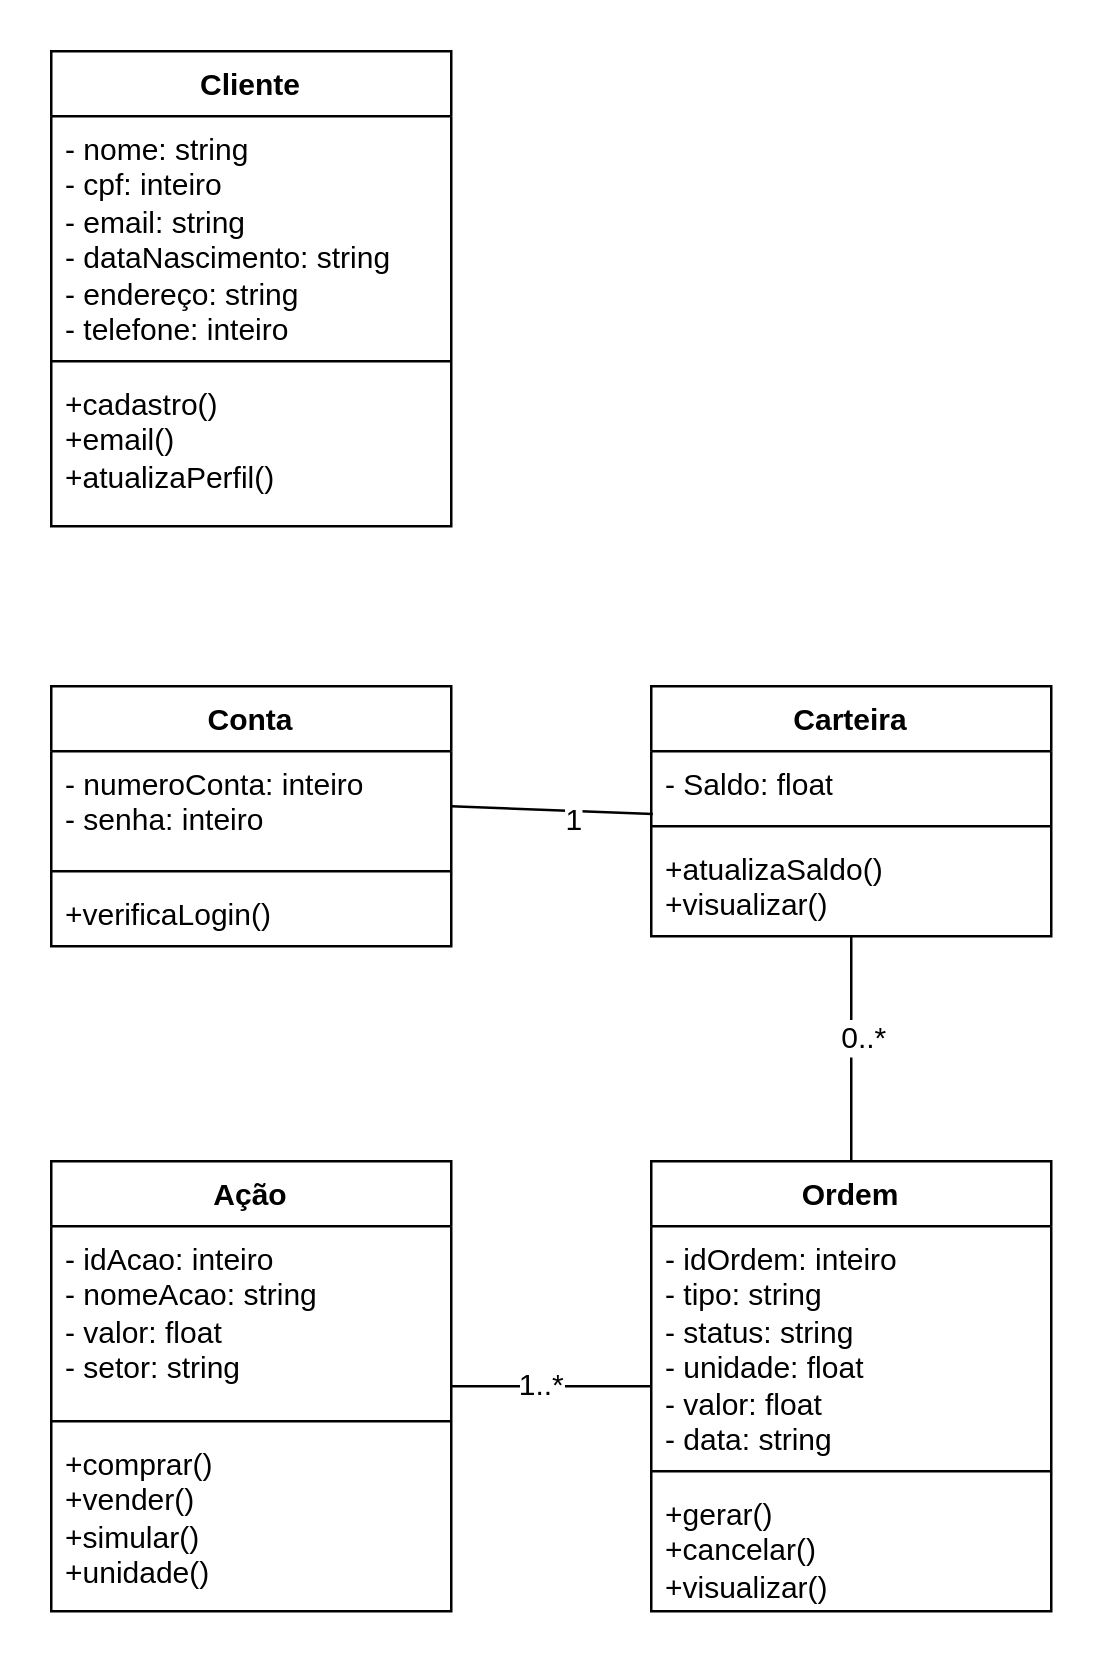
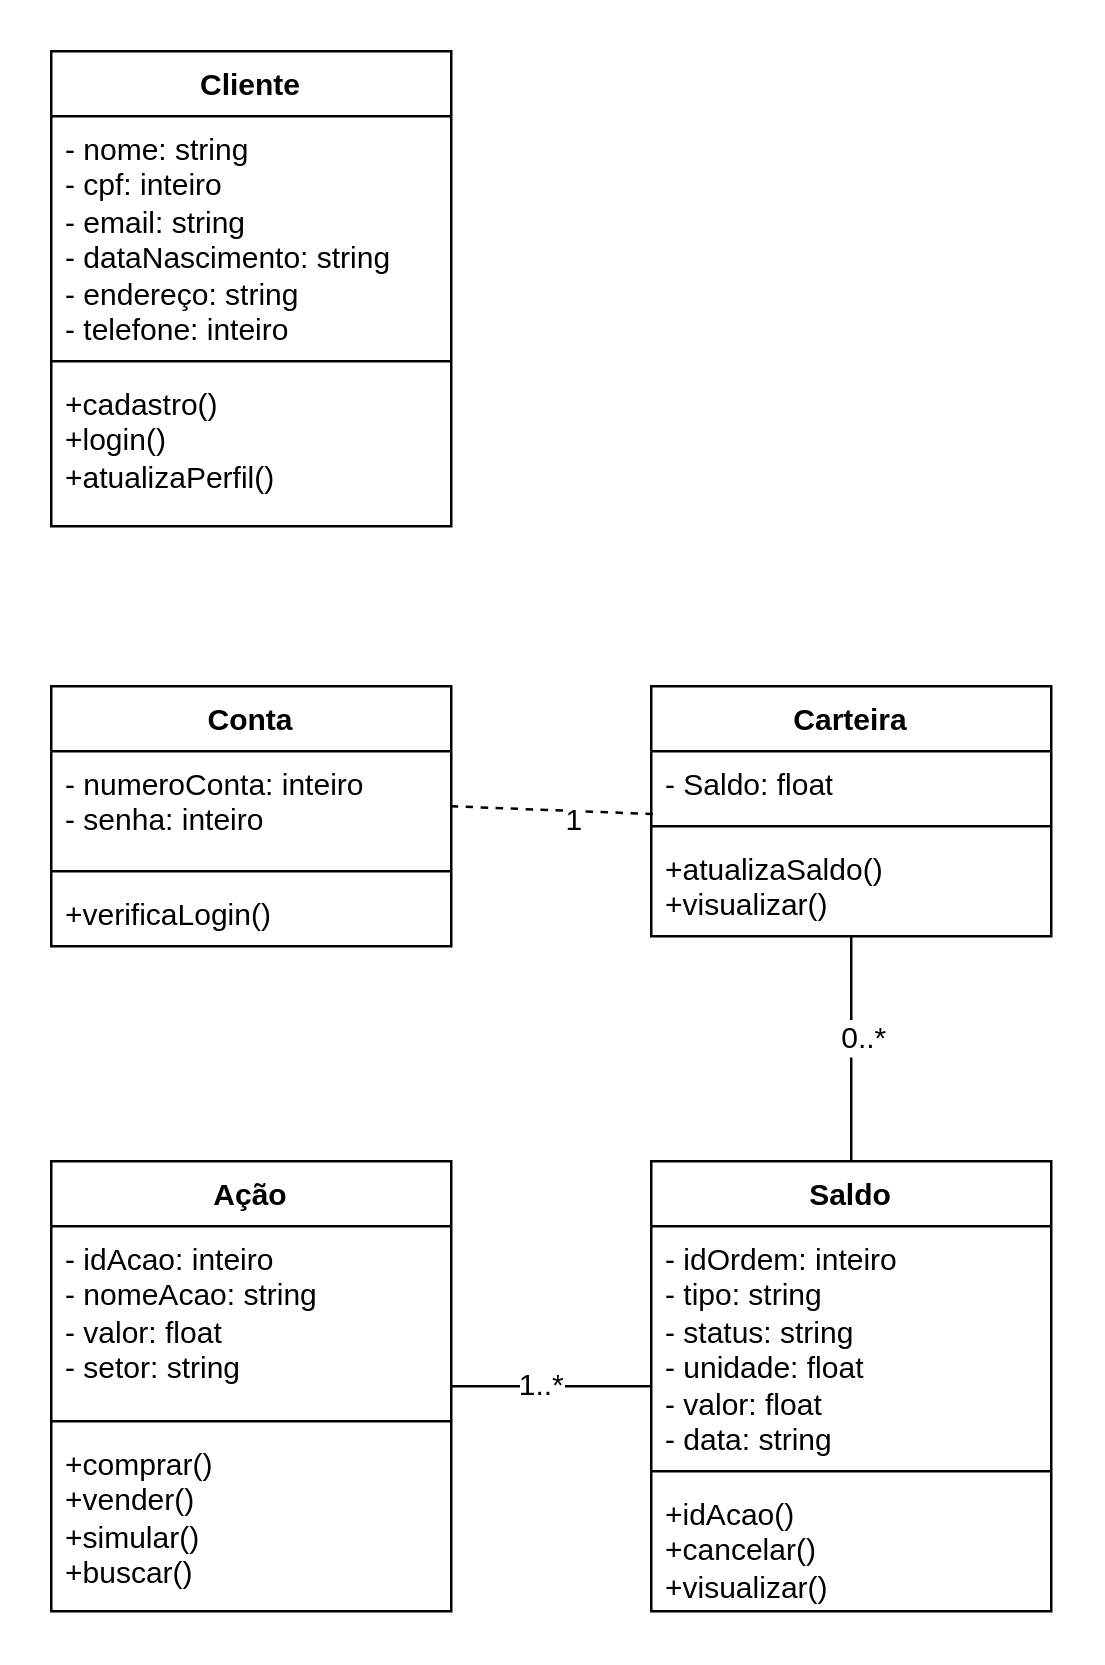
(193, 443) -> (193, 443)
(512, 809) -> (512, 809)
(851, 1197) -> (851, 1197)
(150, 1521) -> (150, 1521)
(764, 1553) -> (764, 1553)
